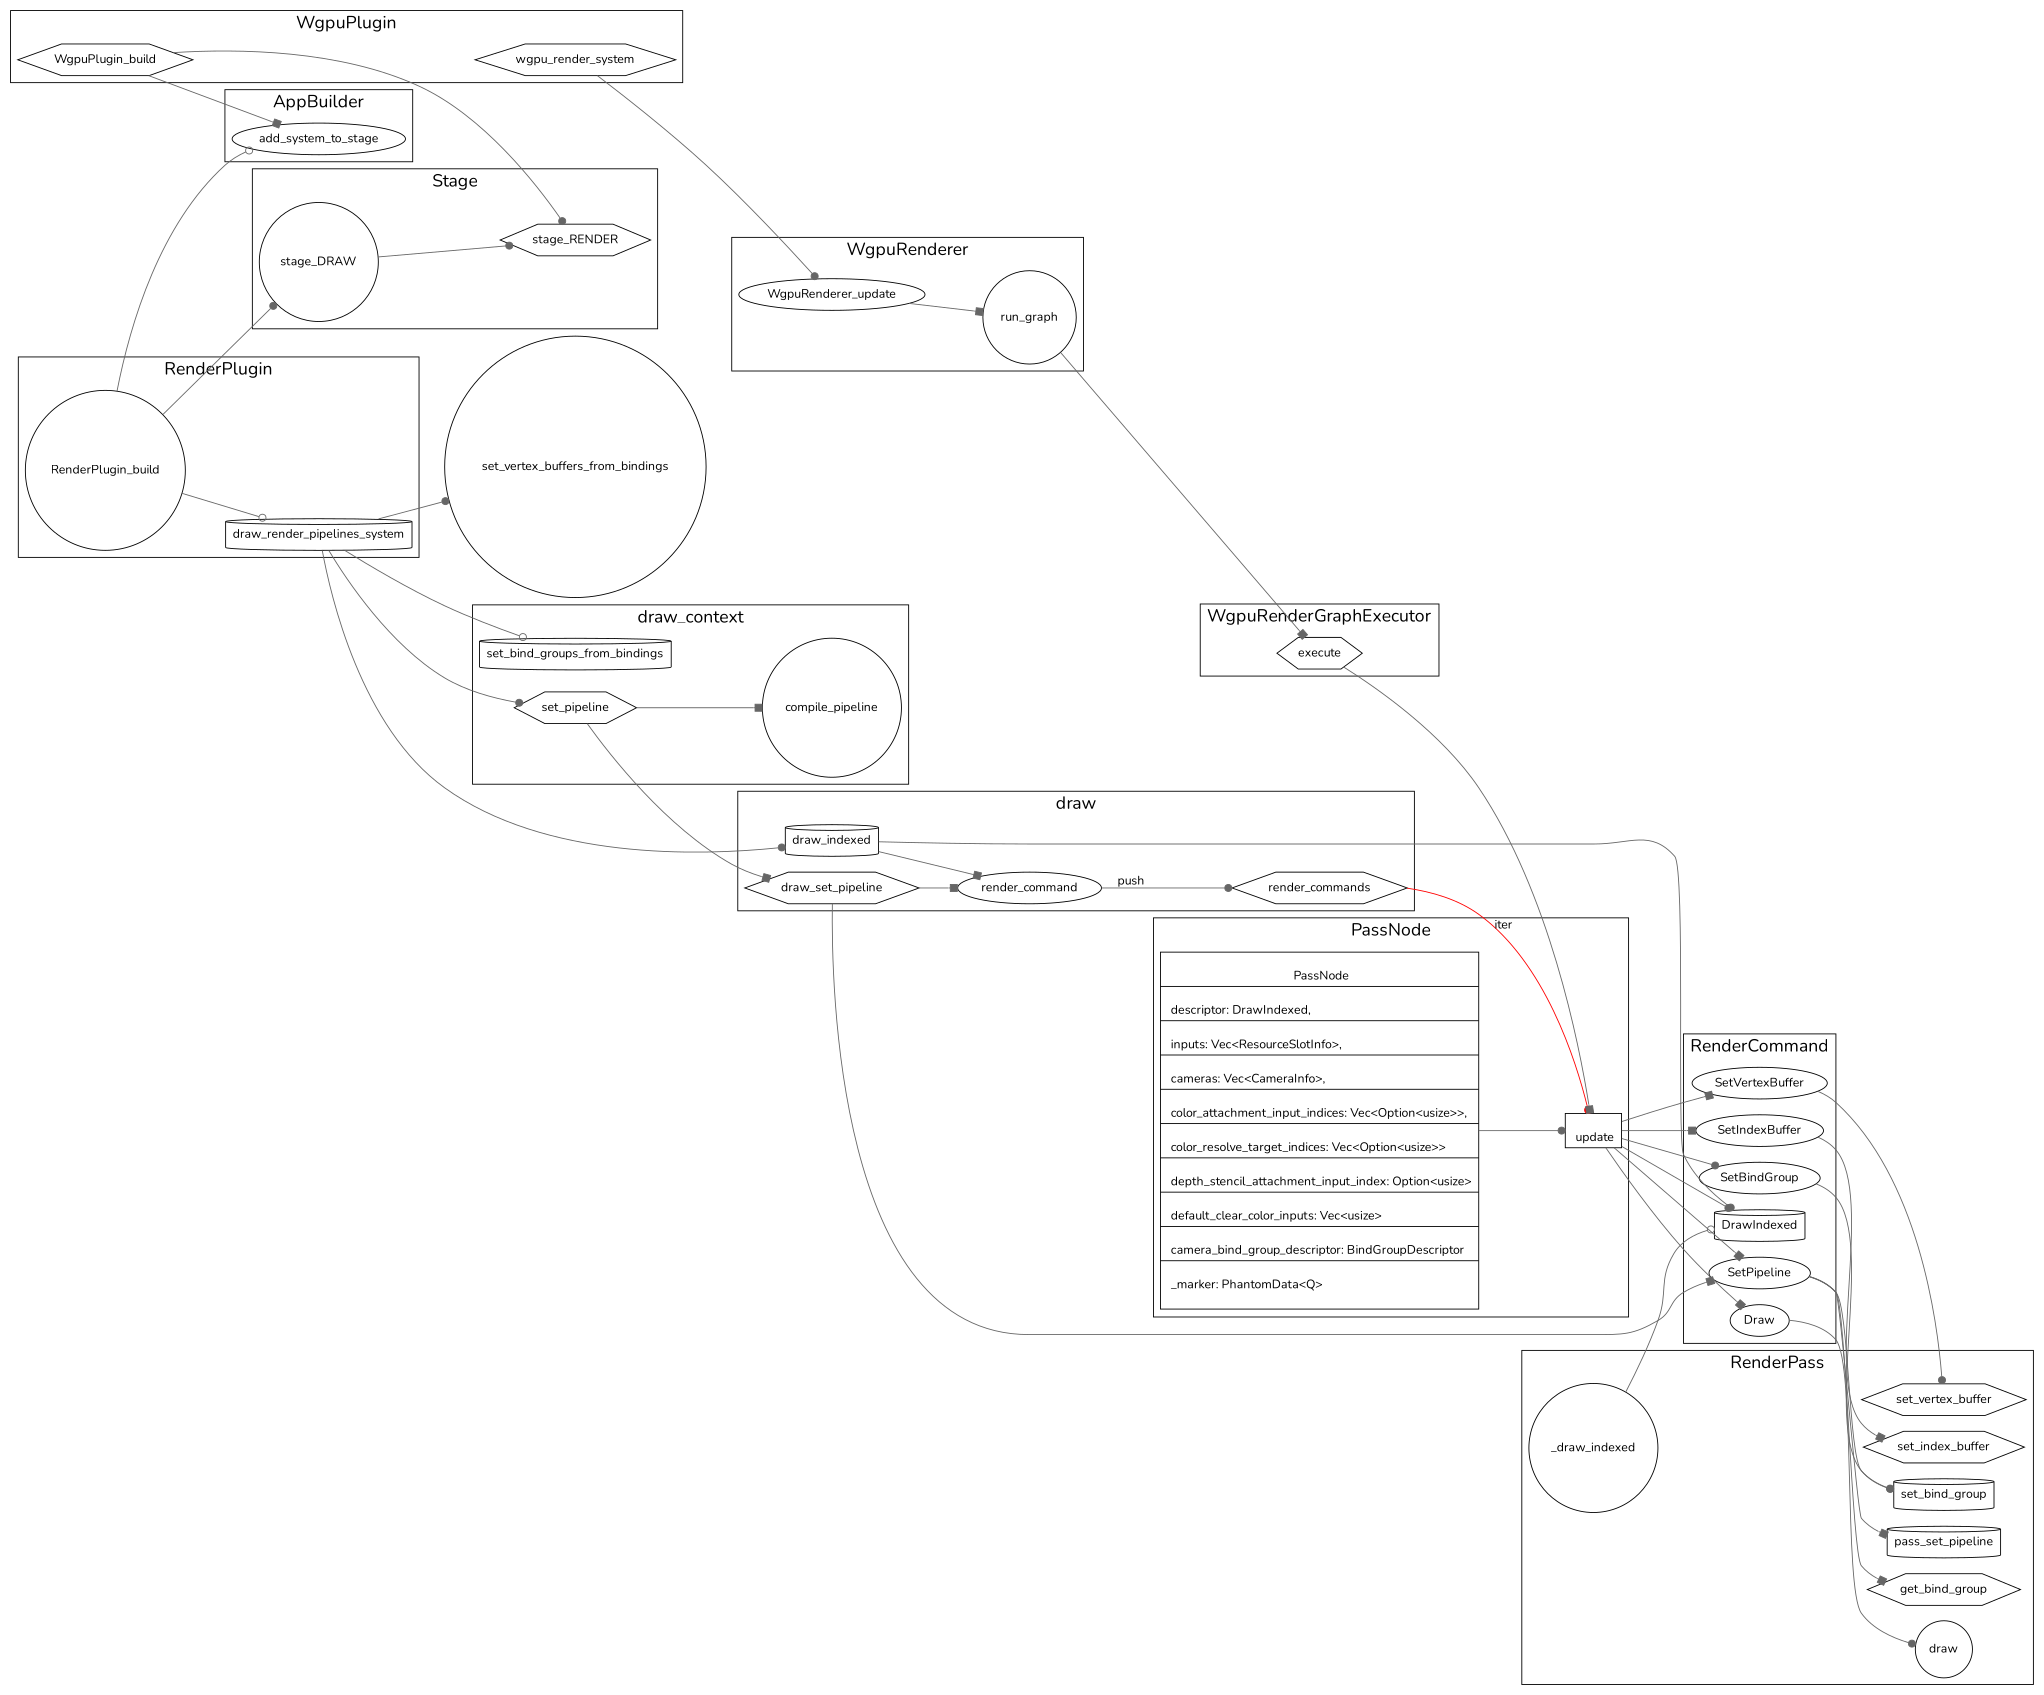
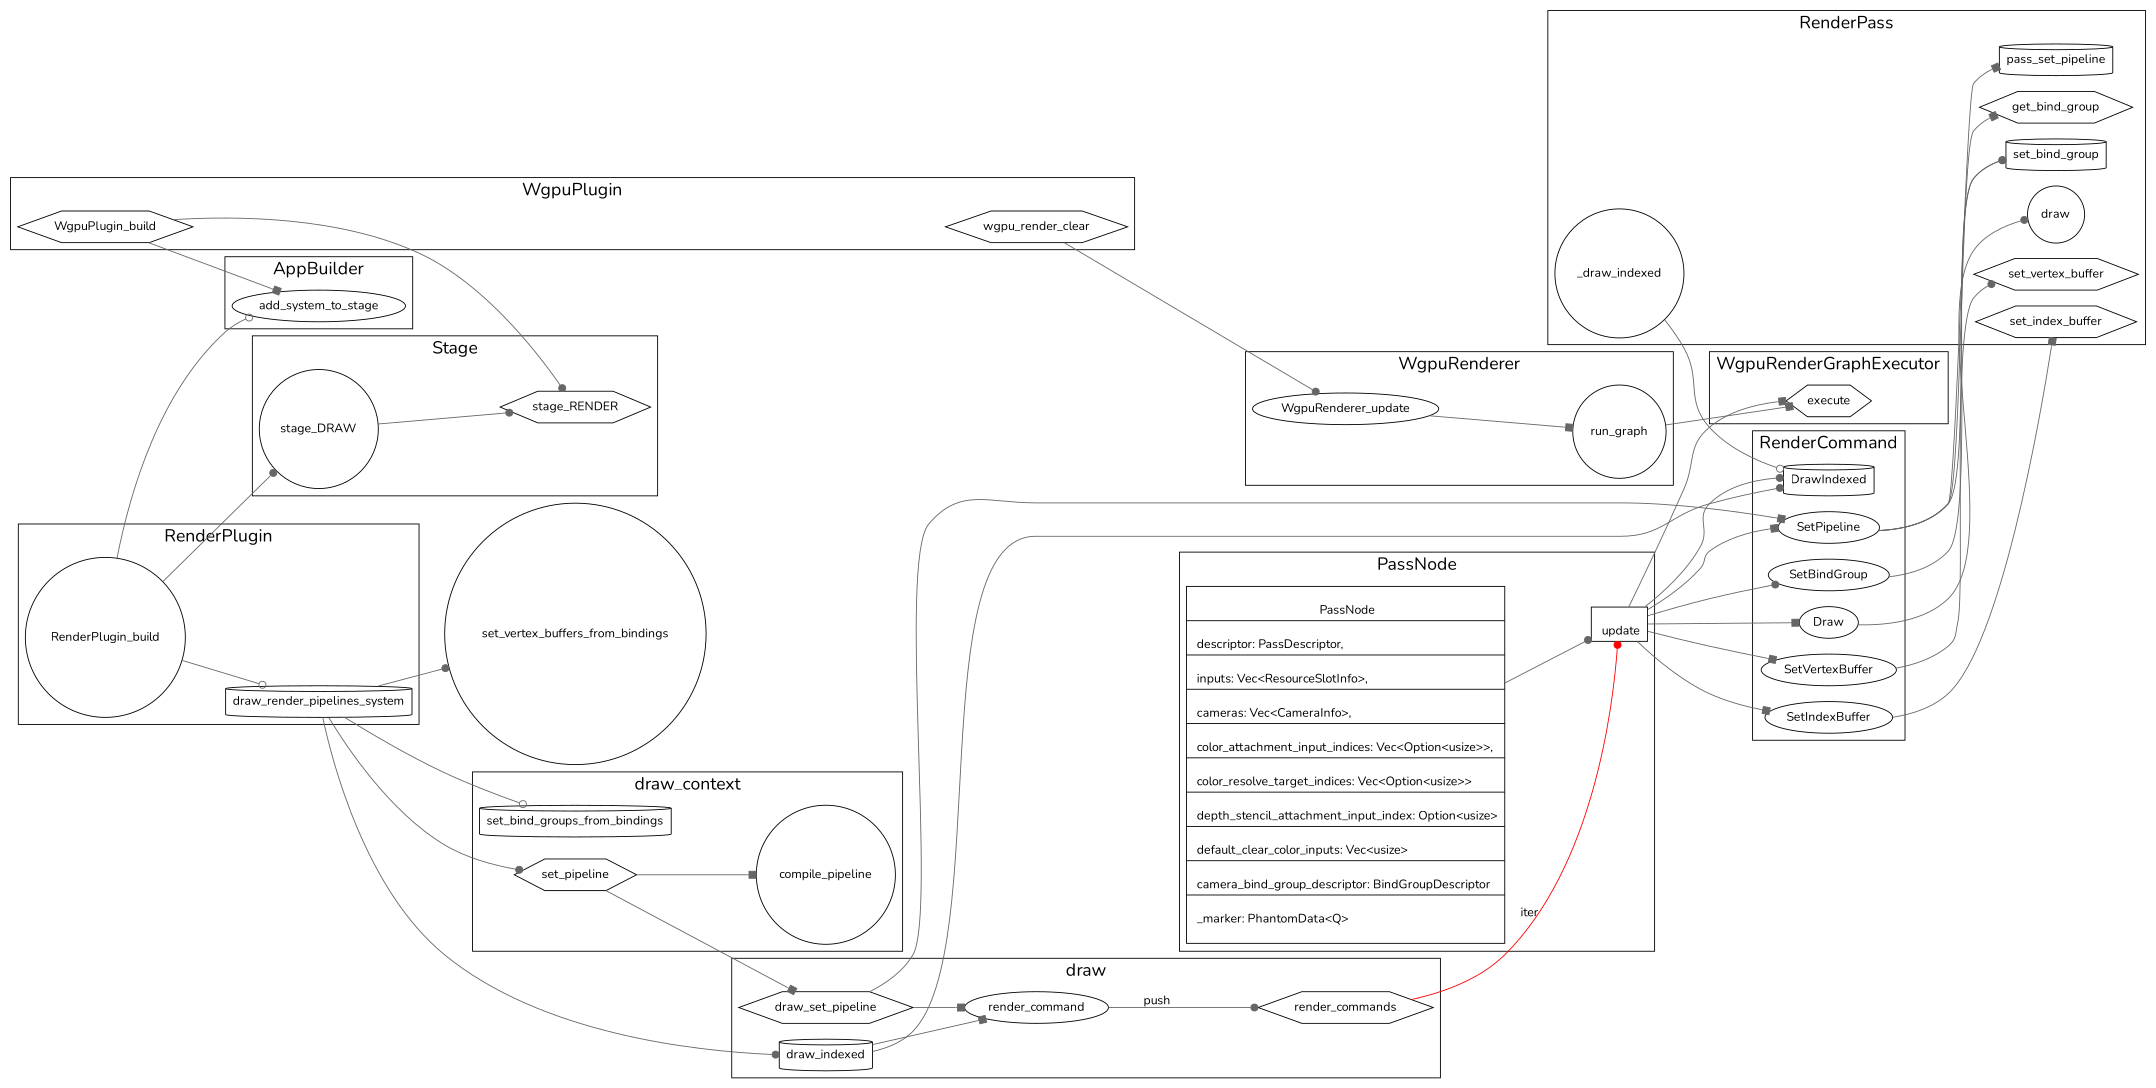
(575, 60) -> (1037, 227)
(1516, 856) -> (1686, 484)
(1239, 1010) -> (1269, 644)
